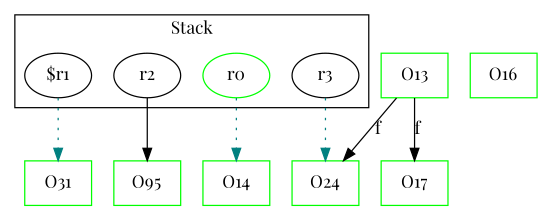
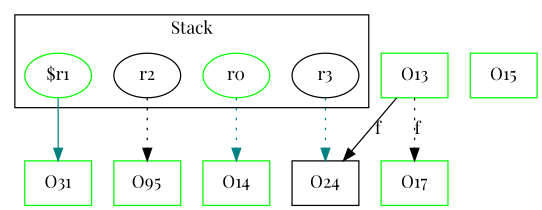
(58, 75) -> (58, 75)
(504, 75) -> (504, 75)
(58, 123) -> (58, 123)
(147, 123) -> (147, 123)
(415, 123) -> (415, 123)
(325, 183) -> (325, 183)
